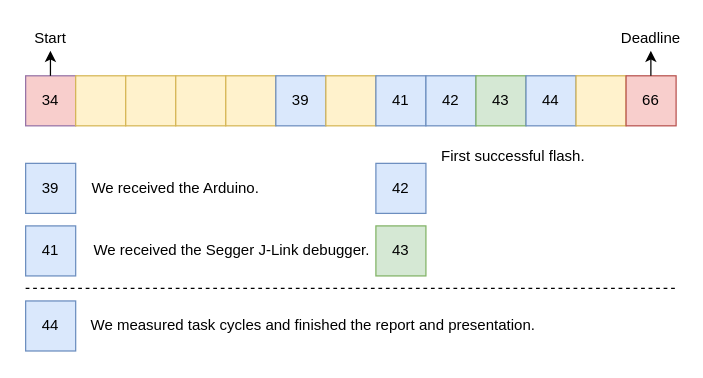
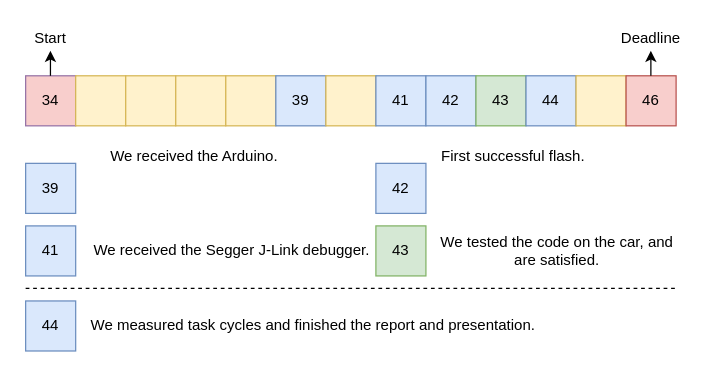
(651, 101) -> (651, 101)
(176, 188) -> (194, 157)
none -> (557, 251)
